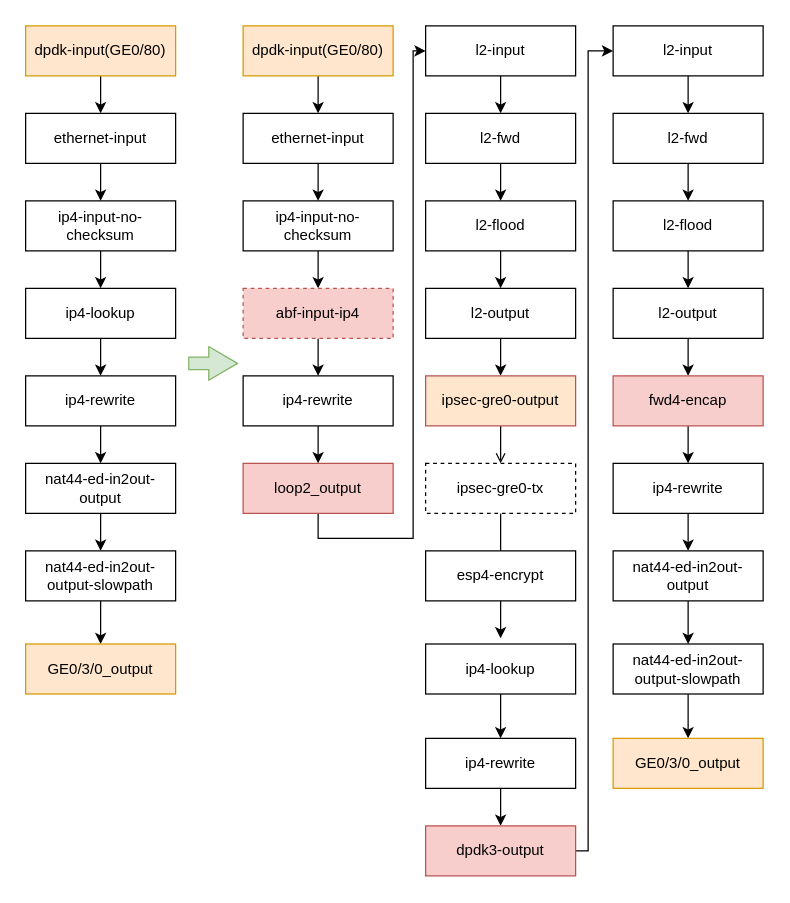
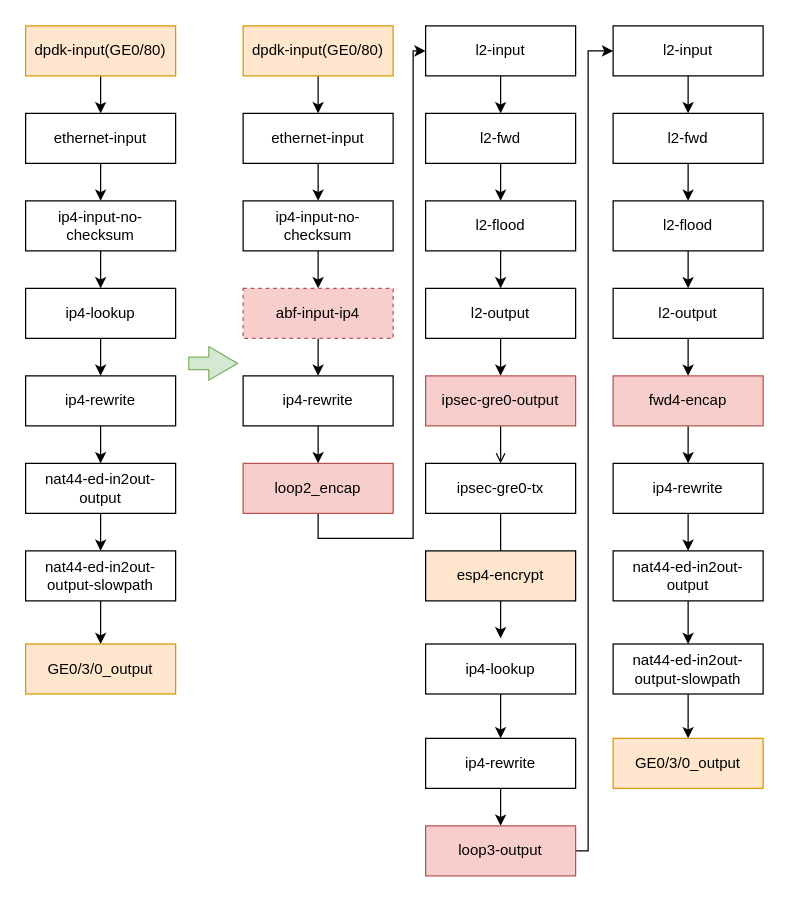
(501, 401) -> (501, 401)
(318, 488) -> (318, 488)
(501, 488) -> (501, 488)
(501, 576) -> (501, 576)
(501, 851) -> (501, 851)
